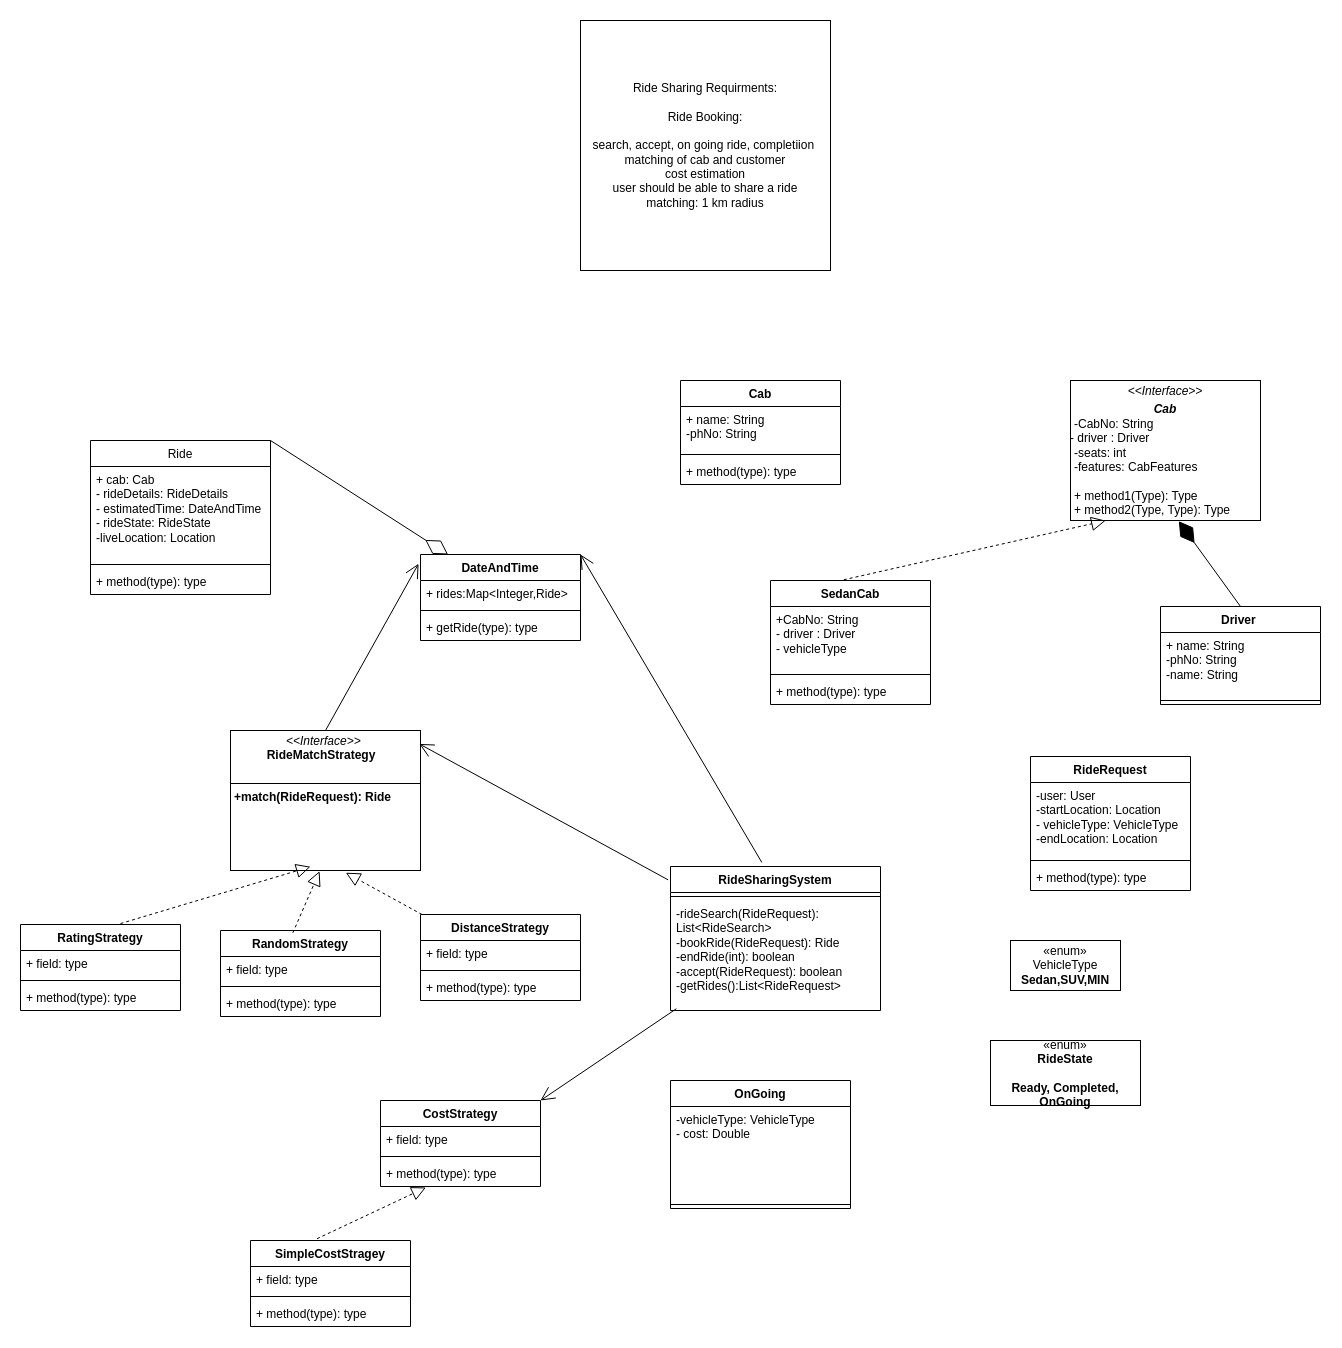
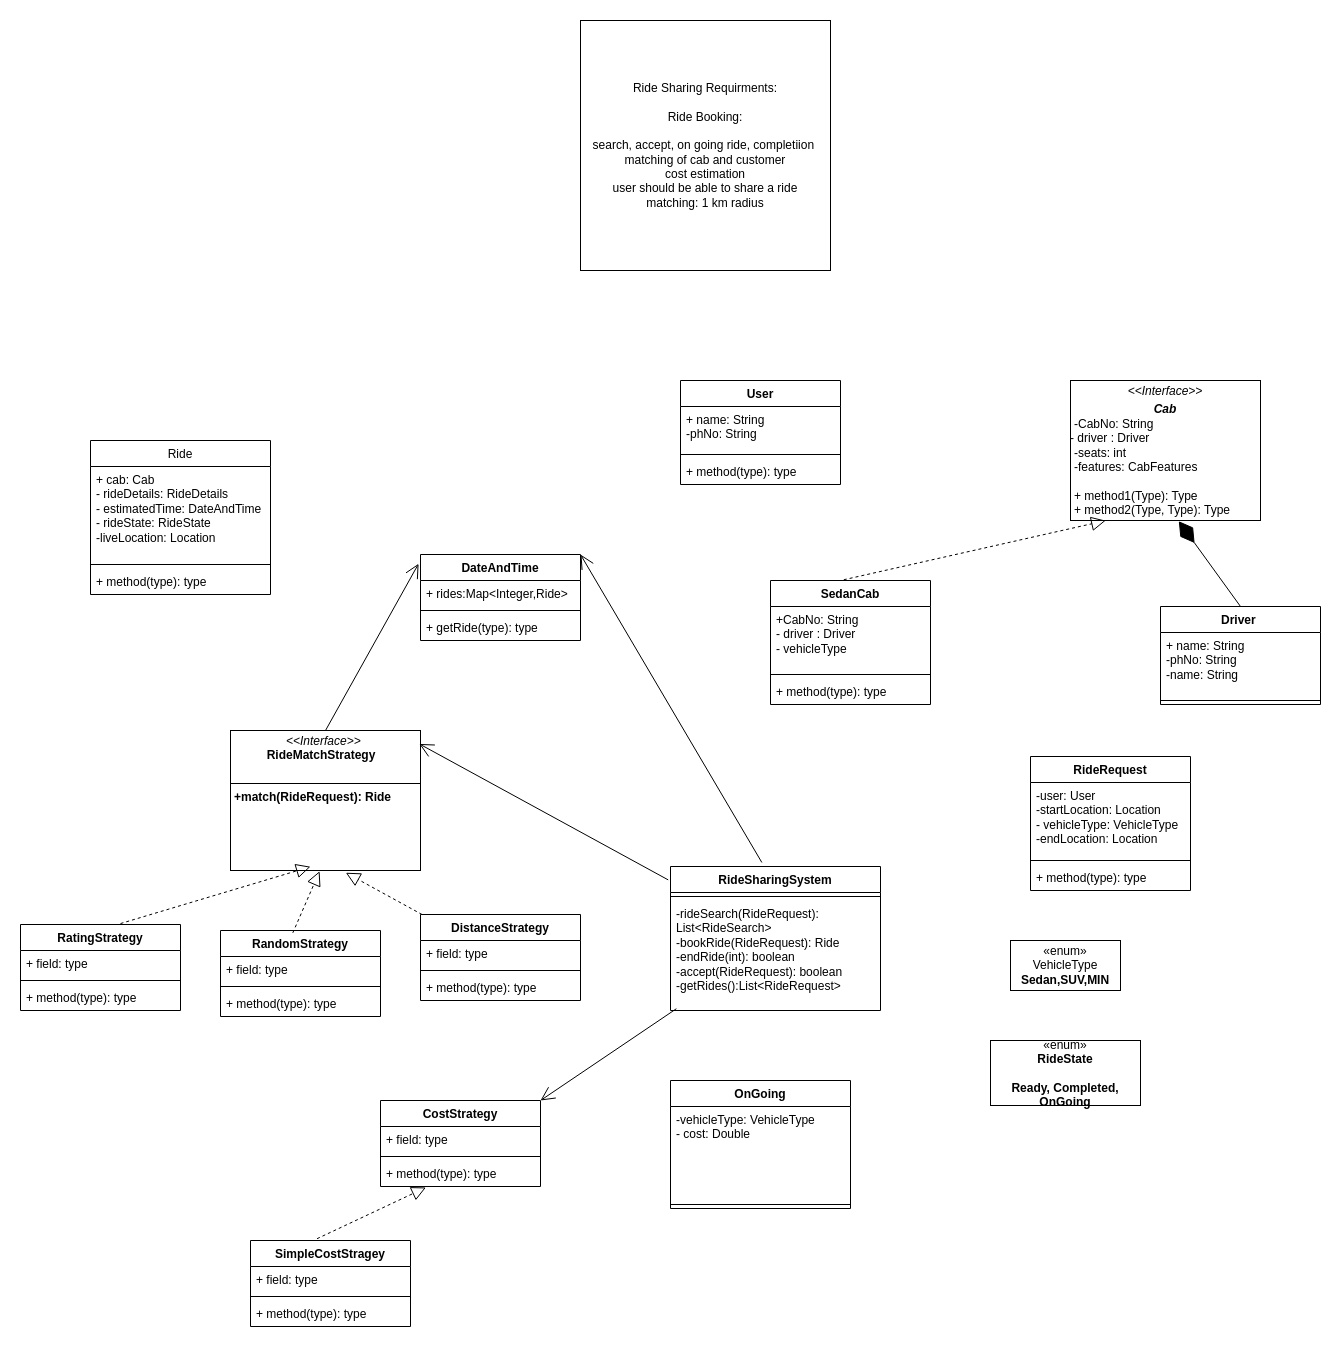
(761, 395) -> (761, 395)
(348, 490) -> none
